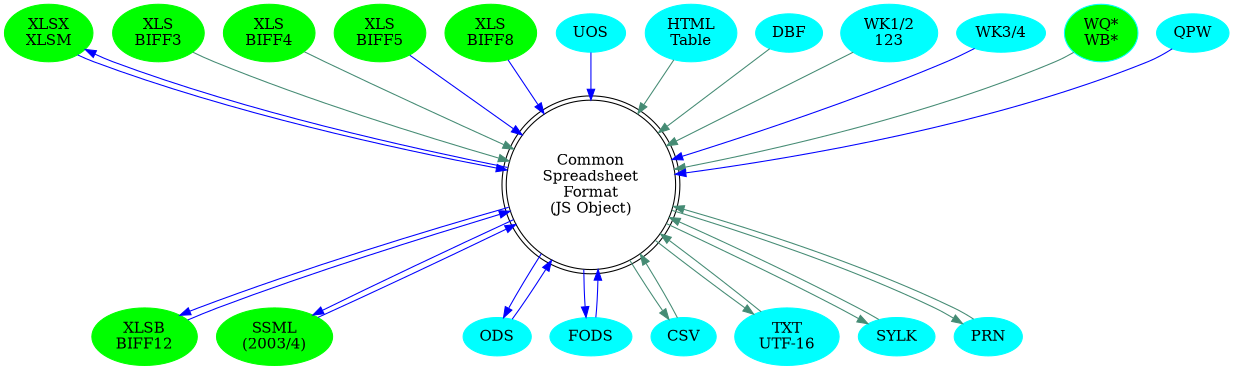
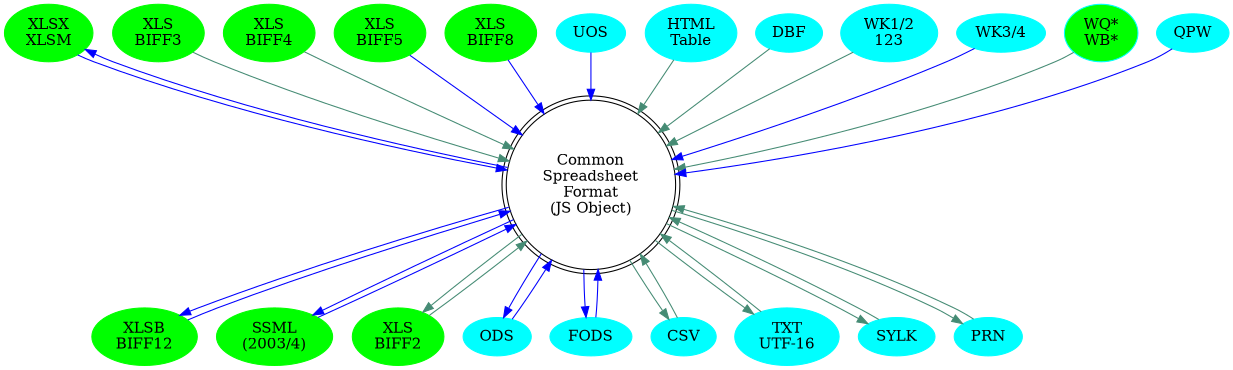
none -> (398, 337)
